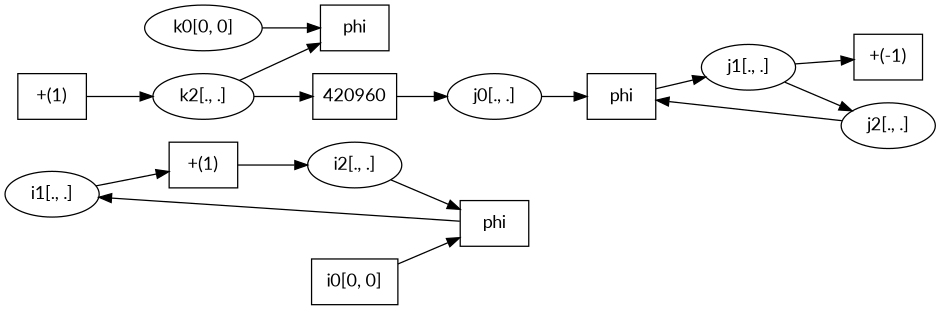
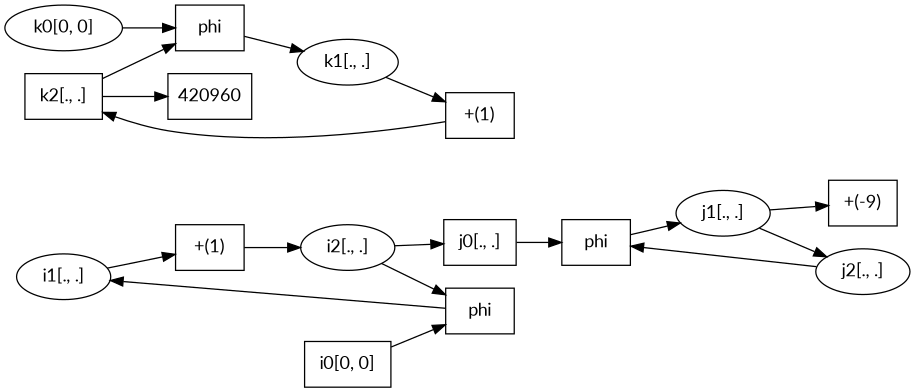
(888, 57) -> (863, 203)
none -> (348, 62)
(203, 96) -> (64, 96)
(415, 96) -> (413, 245)
(494, 96) -> (480, 242)
